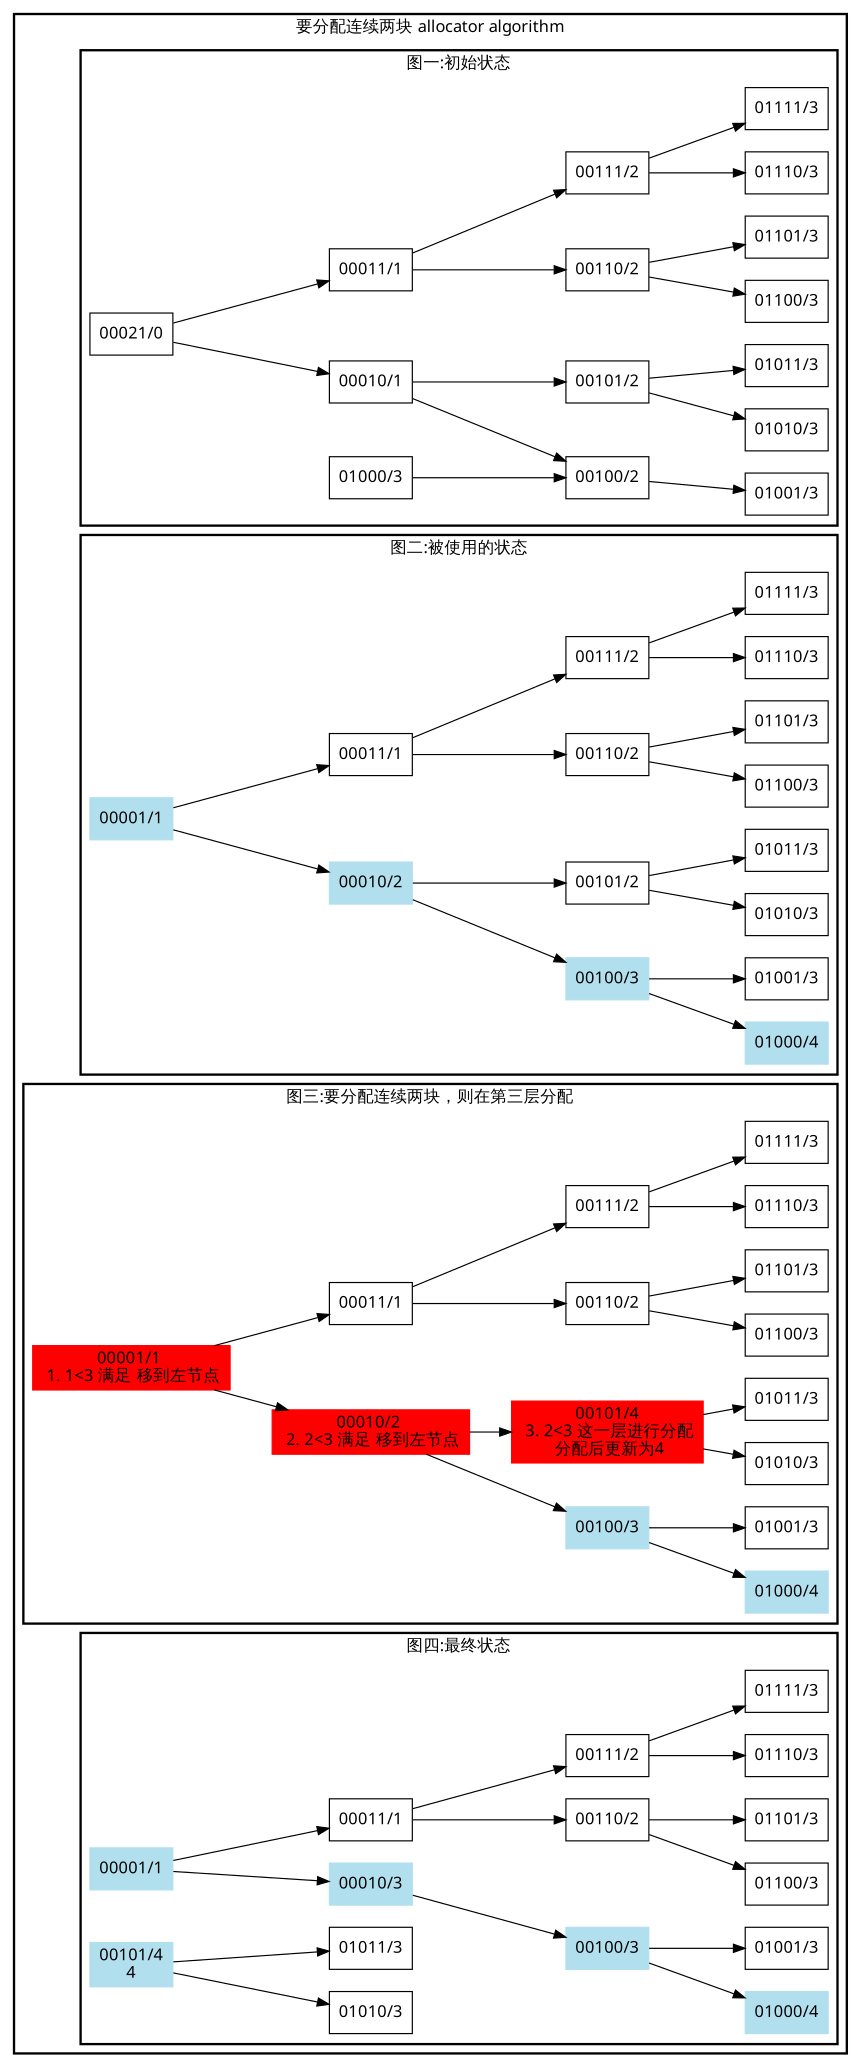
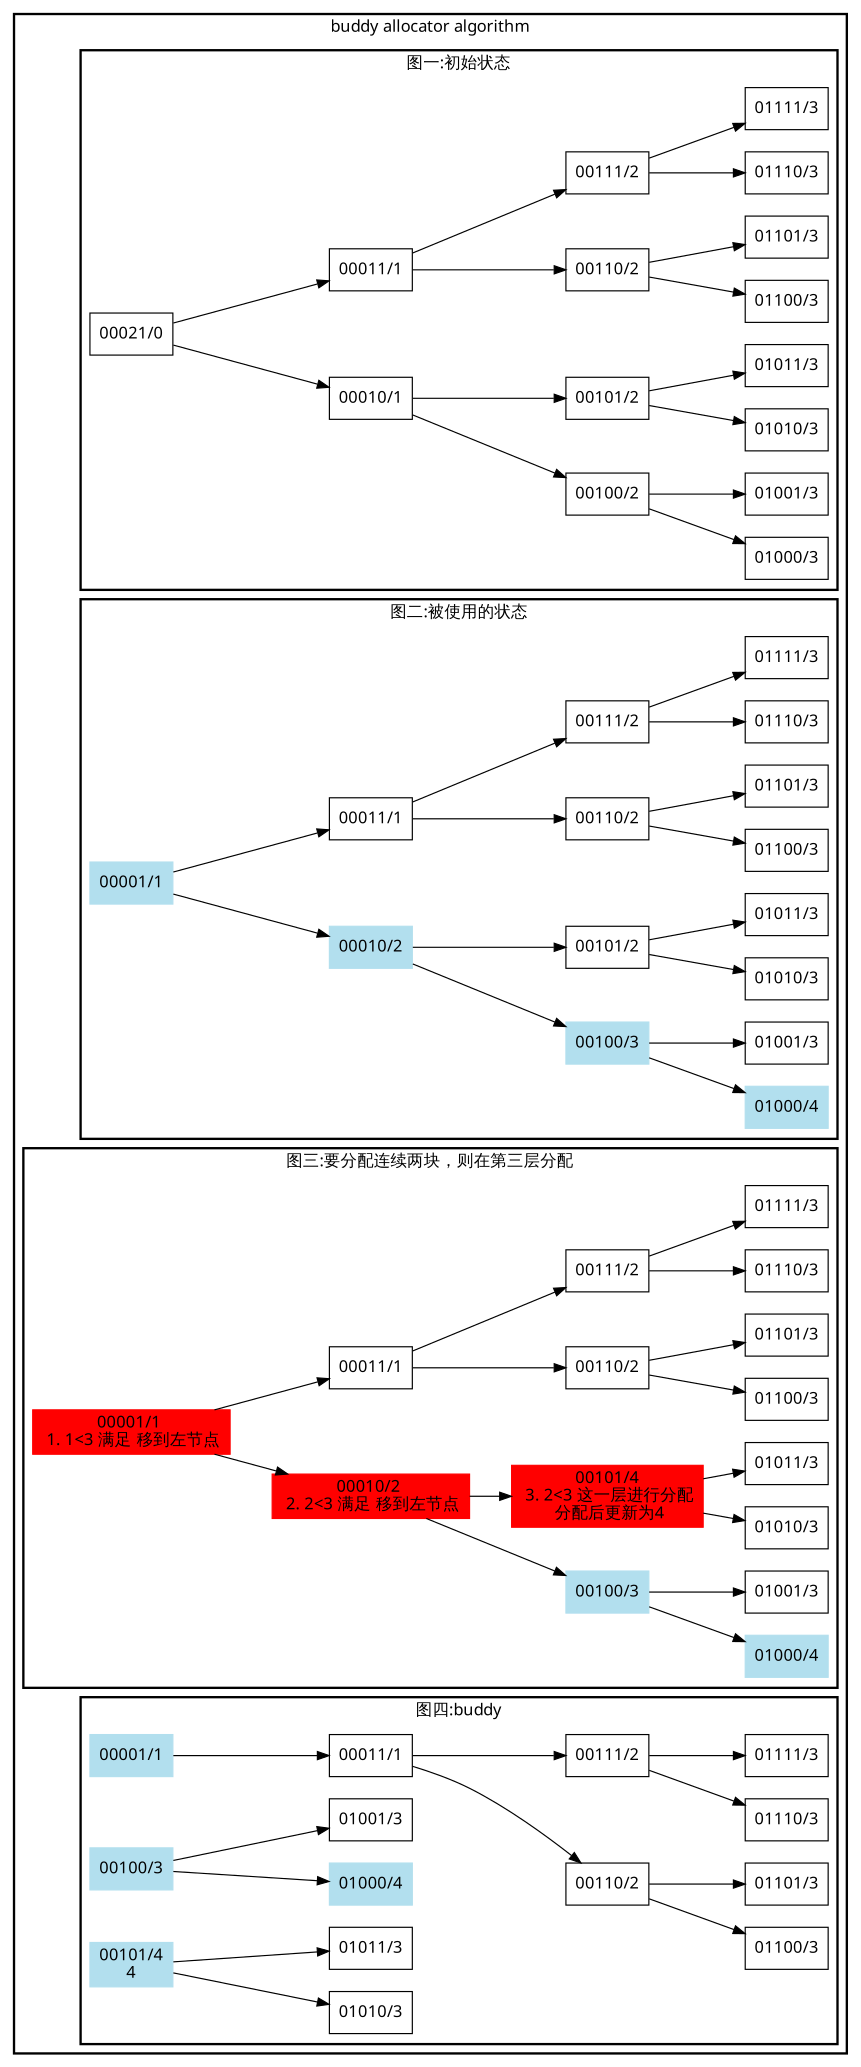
(430, 27) -> (430, 27)
(483, 478) -> (692, 524)
(459, 1646) -> (459, 1711)
(371, 1884) -> none
